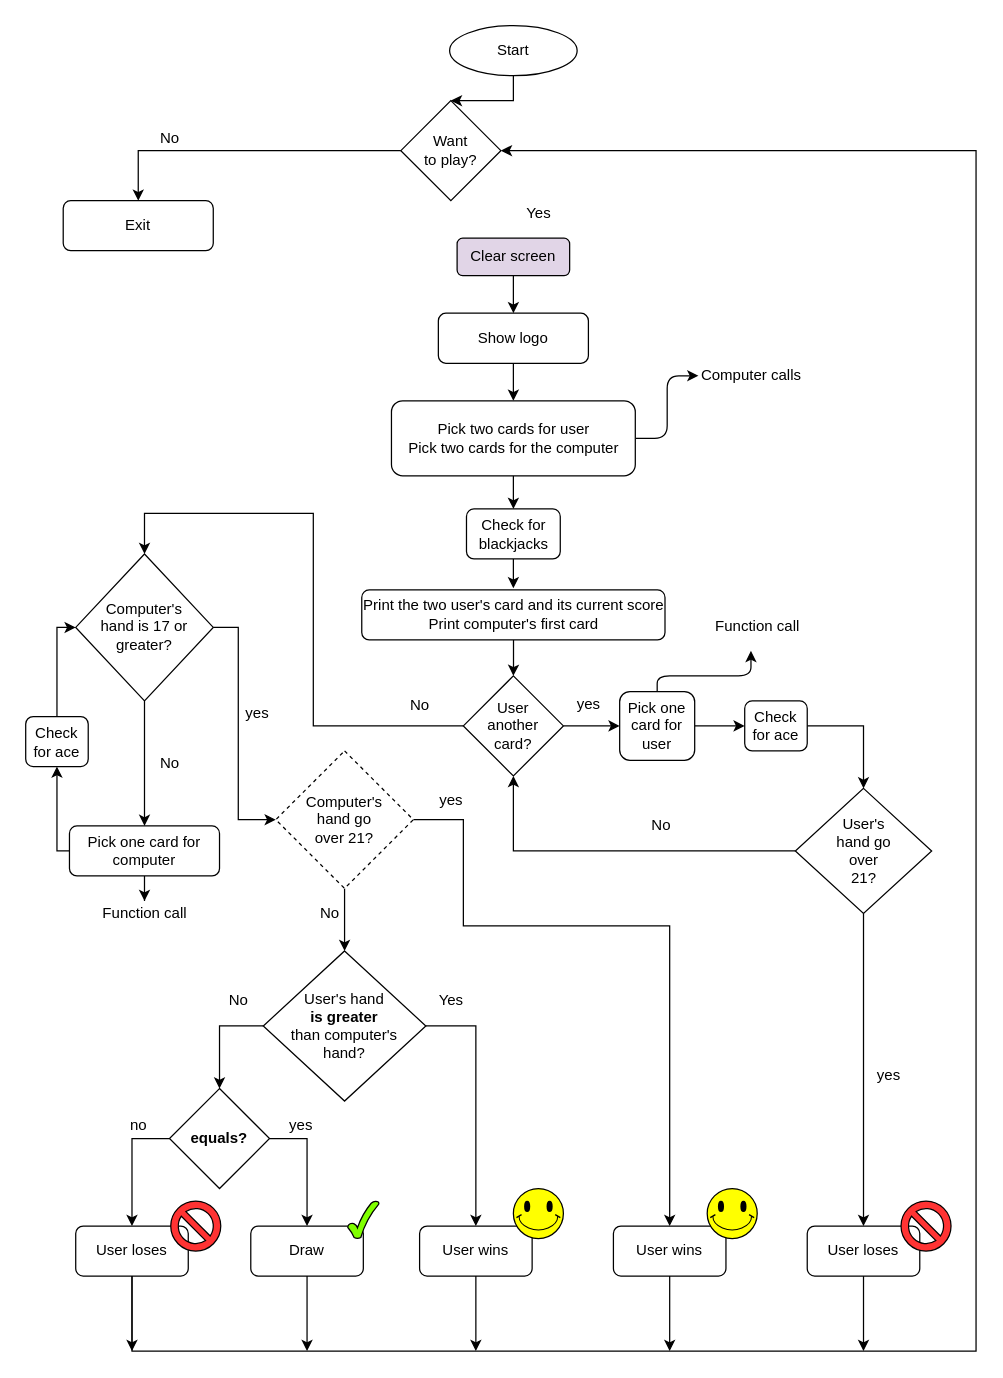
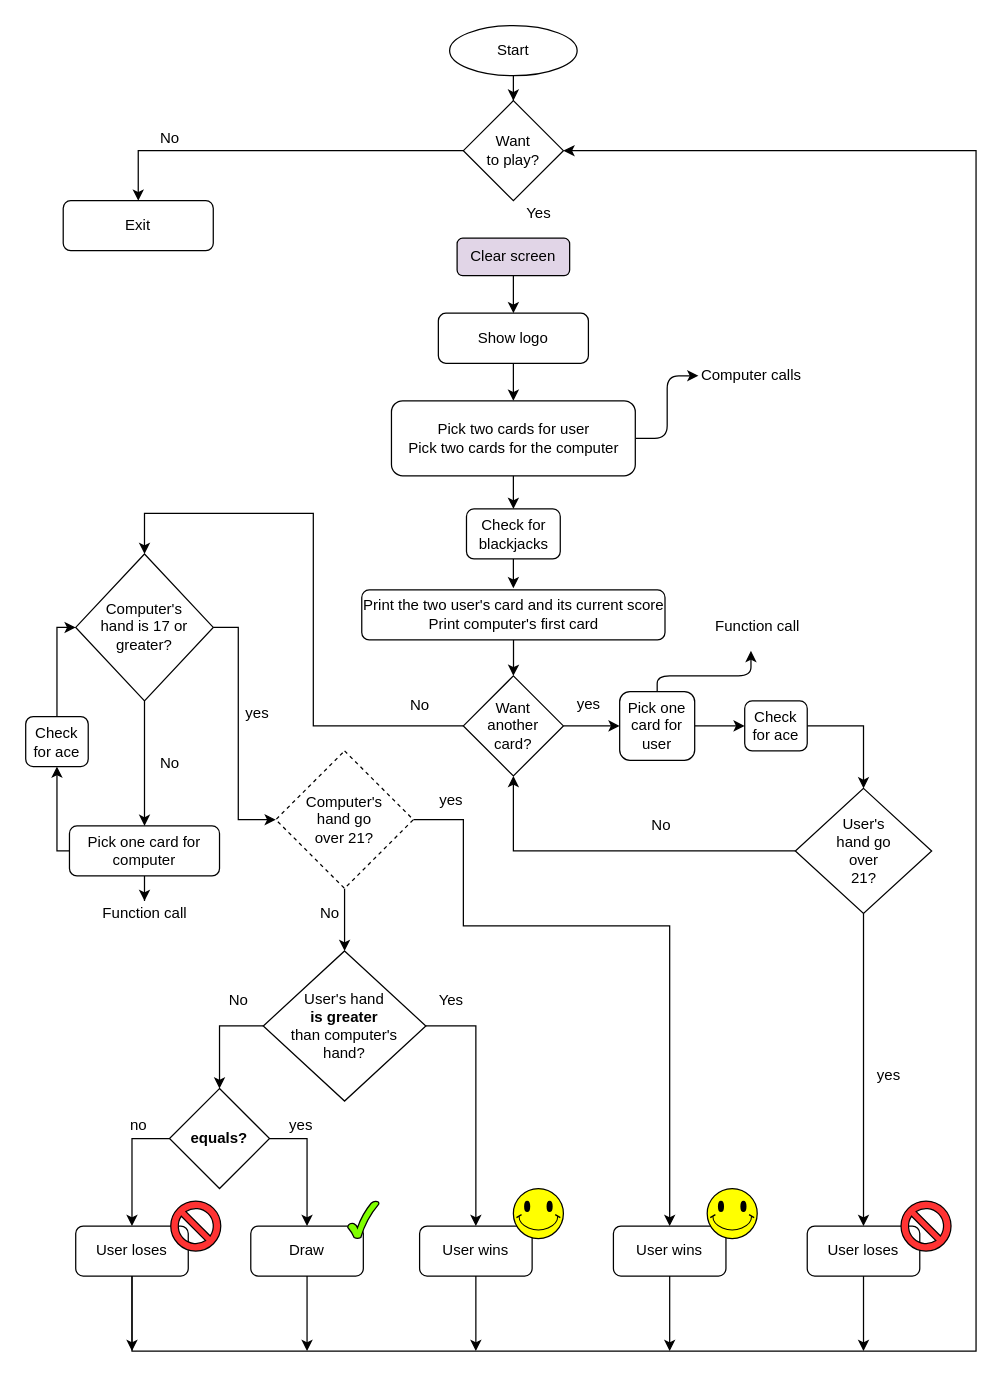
(451, 151) -> (513, 151)
(513, 726) -> (513, 726)
